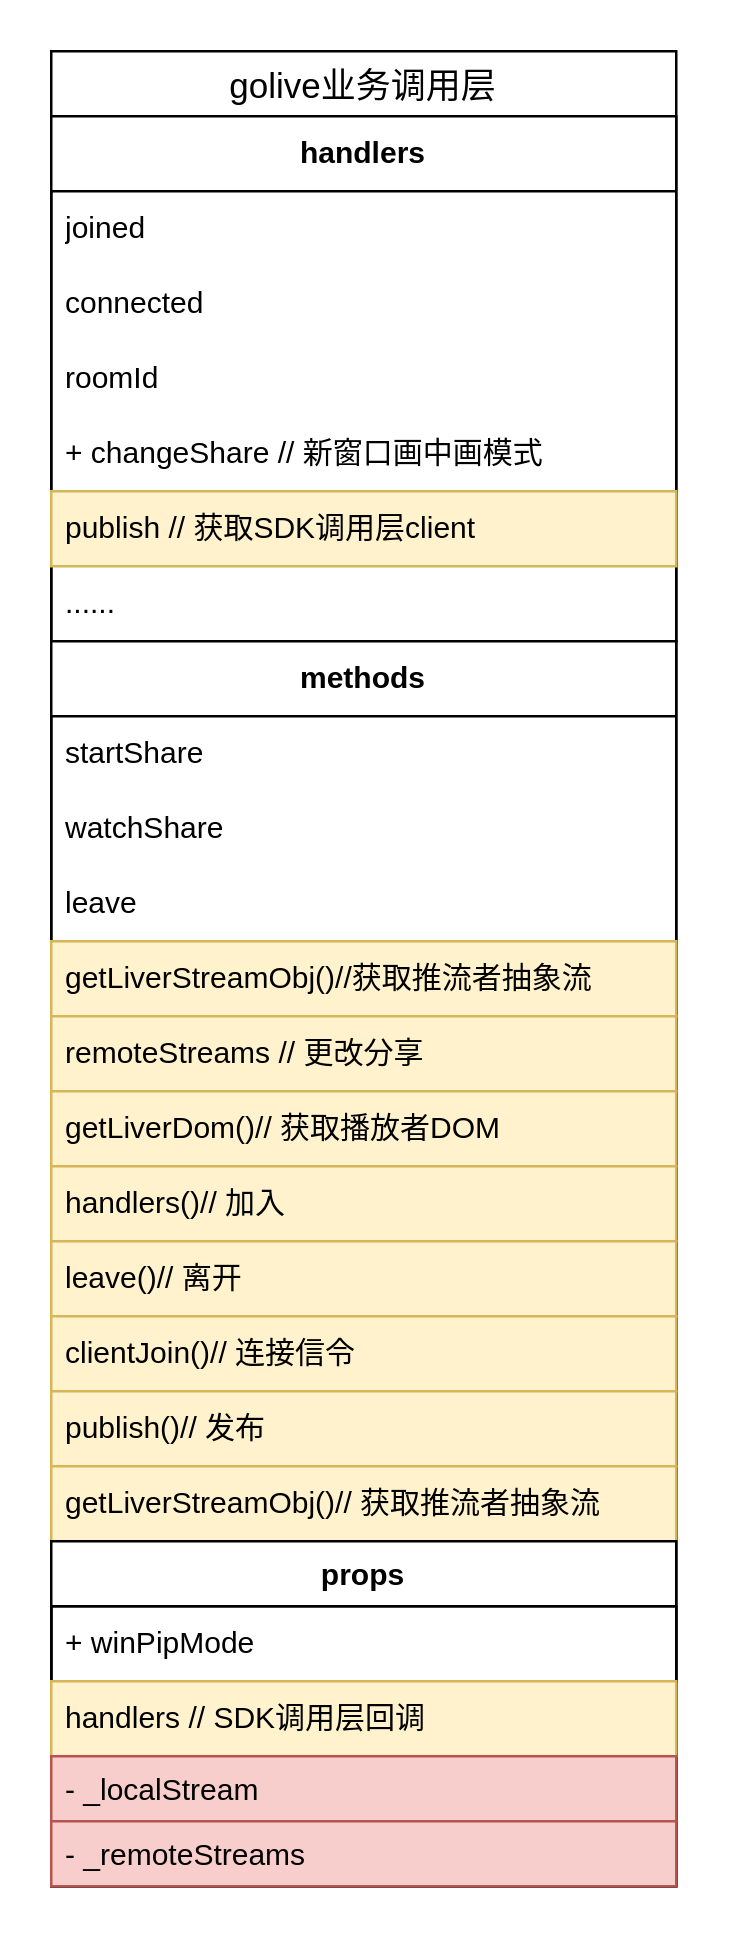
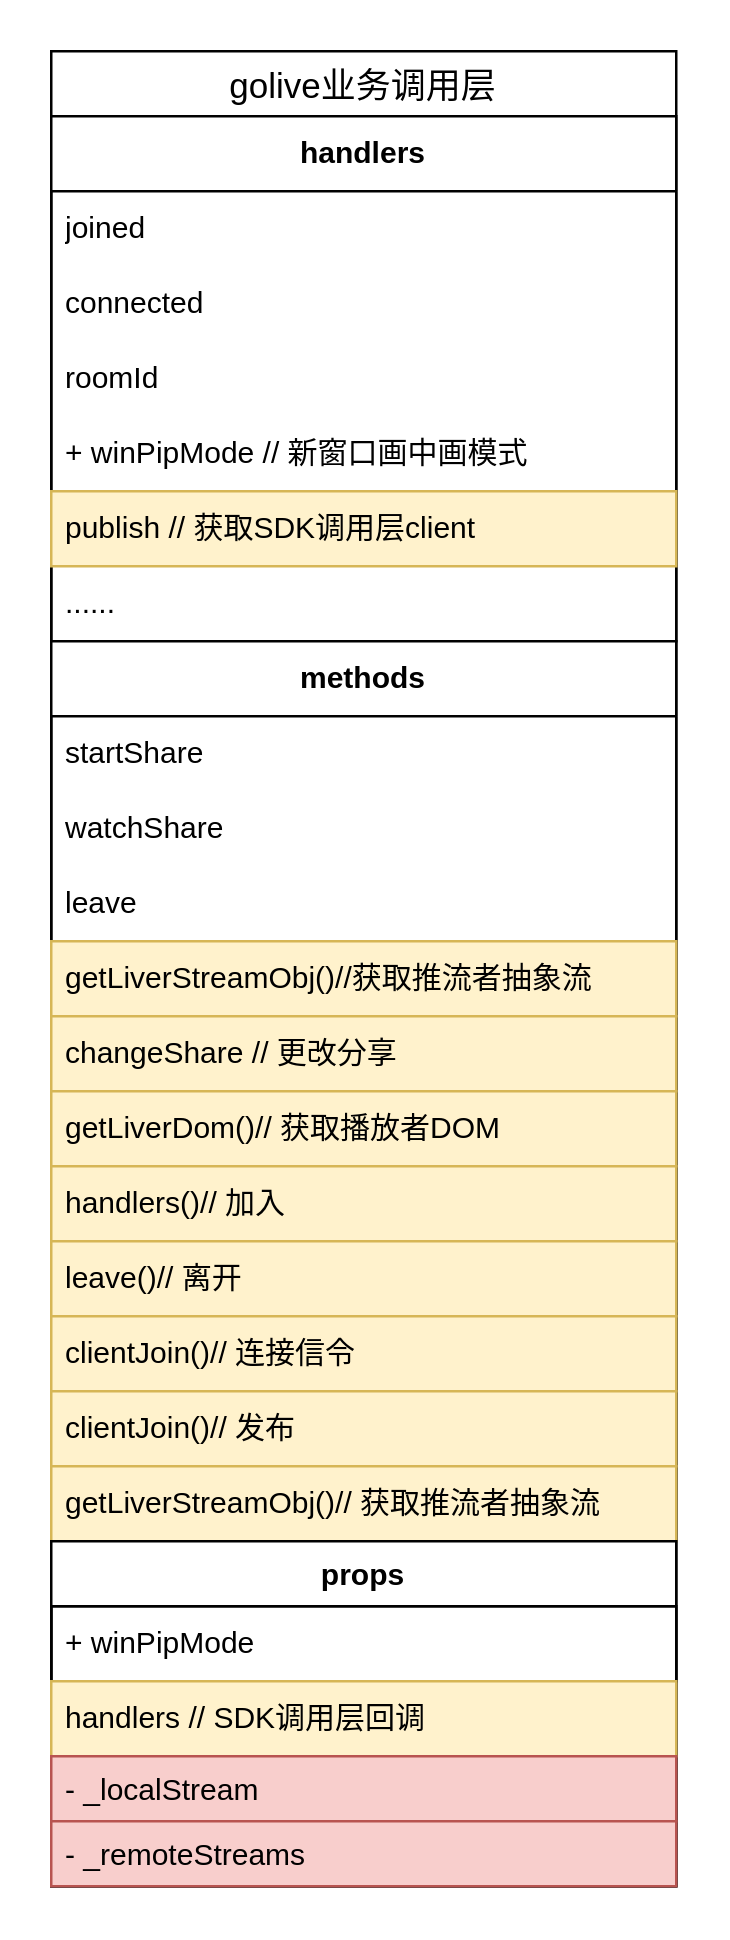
(317, 454) -> (301, 454)
(261, 1054) -> (244, 1054)
(185, 1429) -> (207, 1429)
